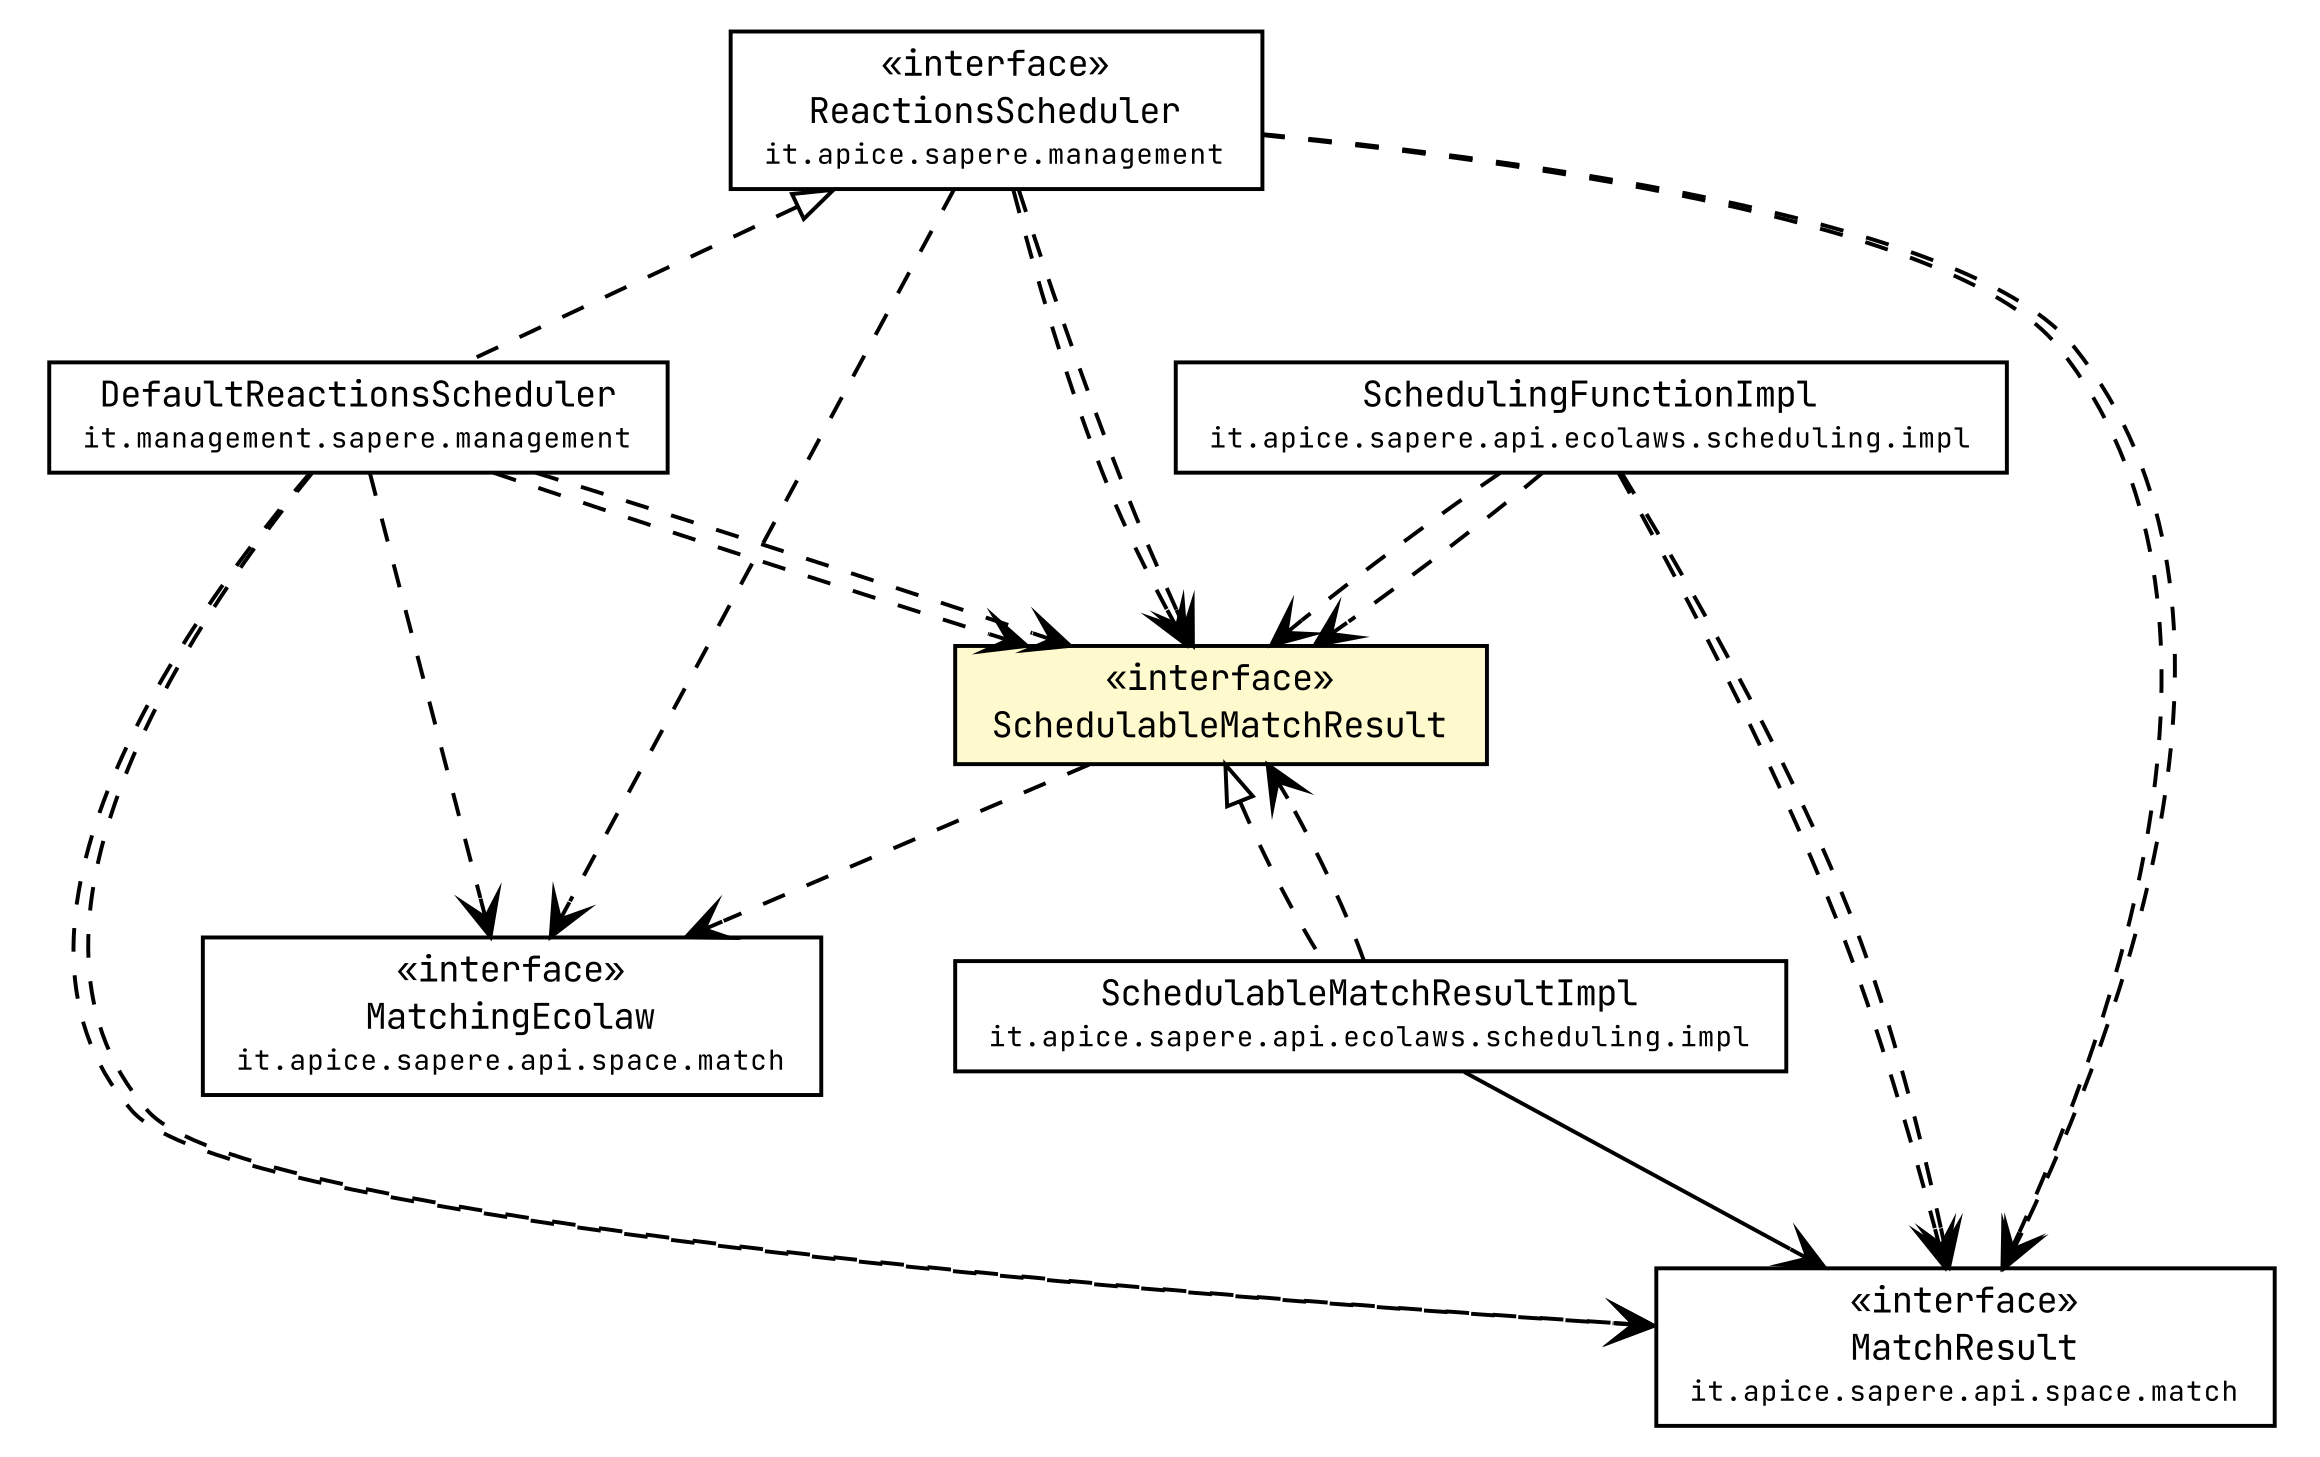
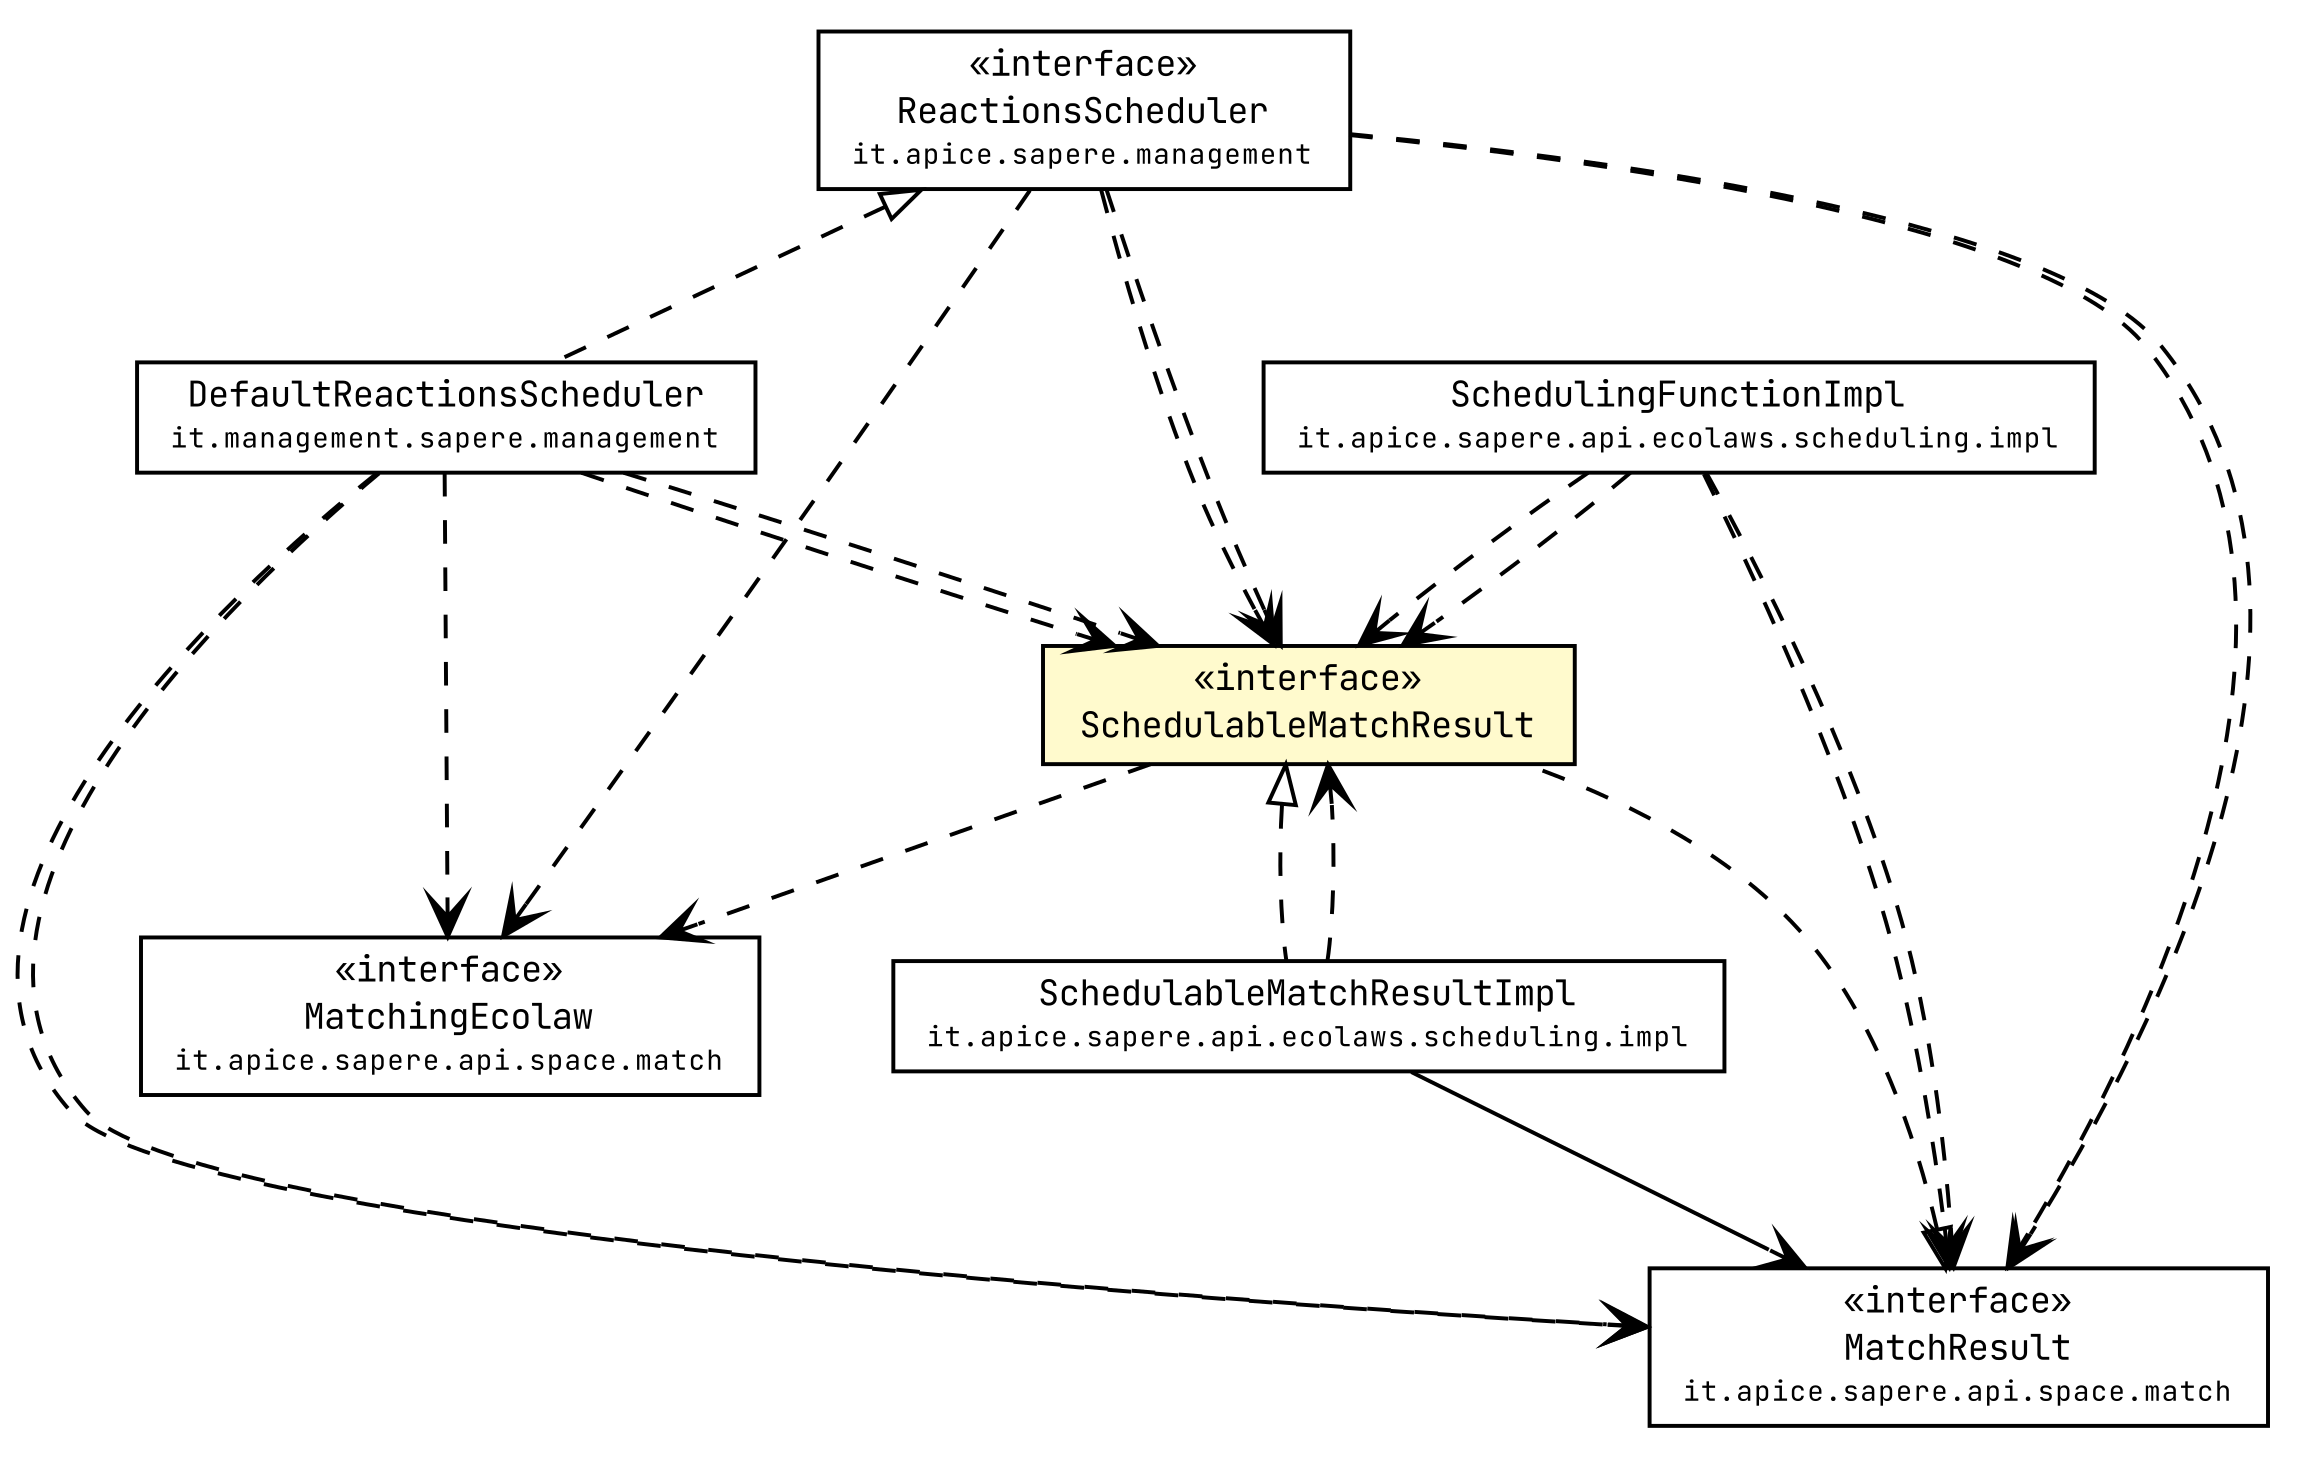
none -> (1802, 934)
